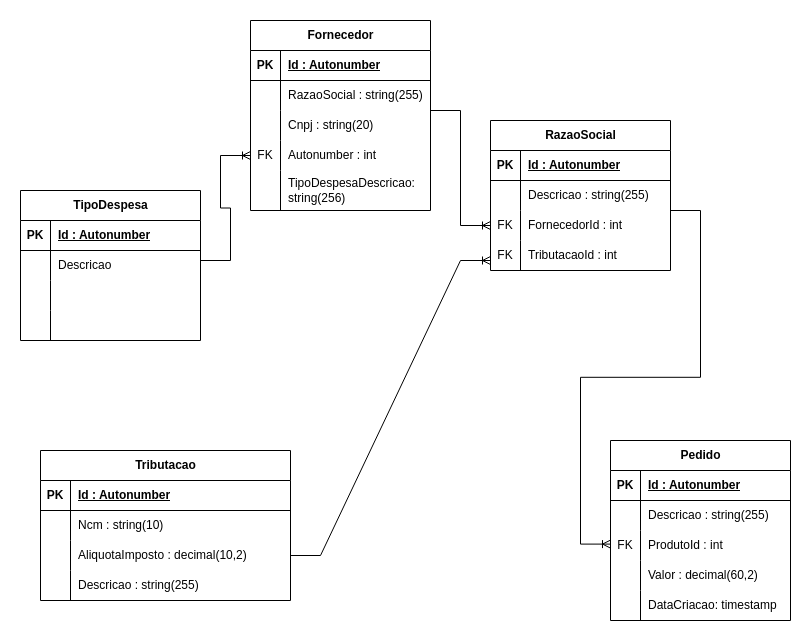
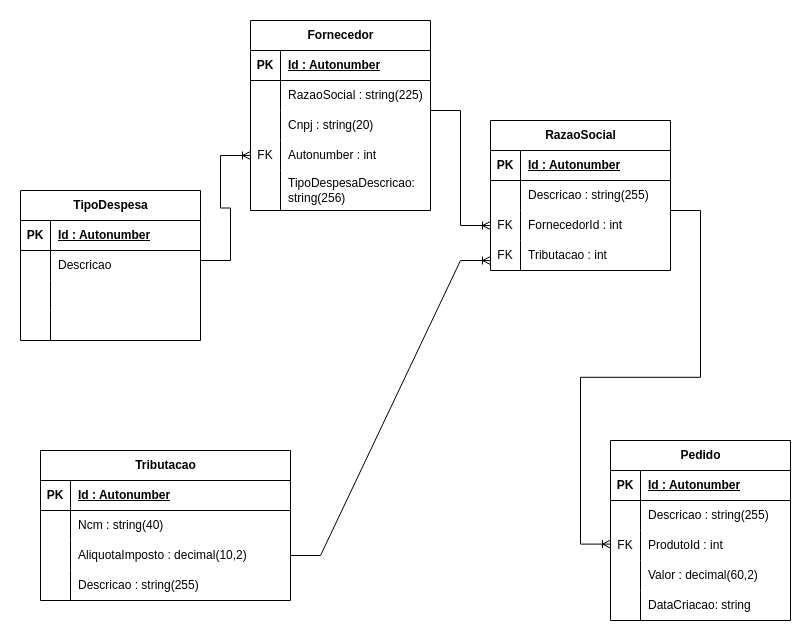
(360, 96) -> (360, 96)
(581, 256) -> (574, 256)
(126, 526) -> (126, 526)
(716, 606) -> (706, 606)
